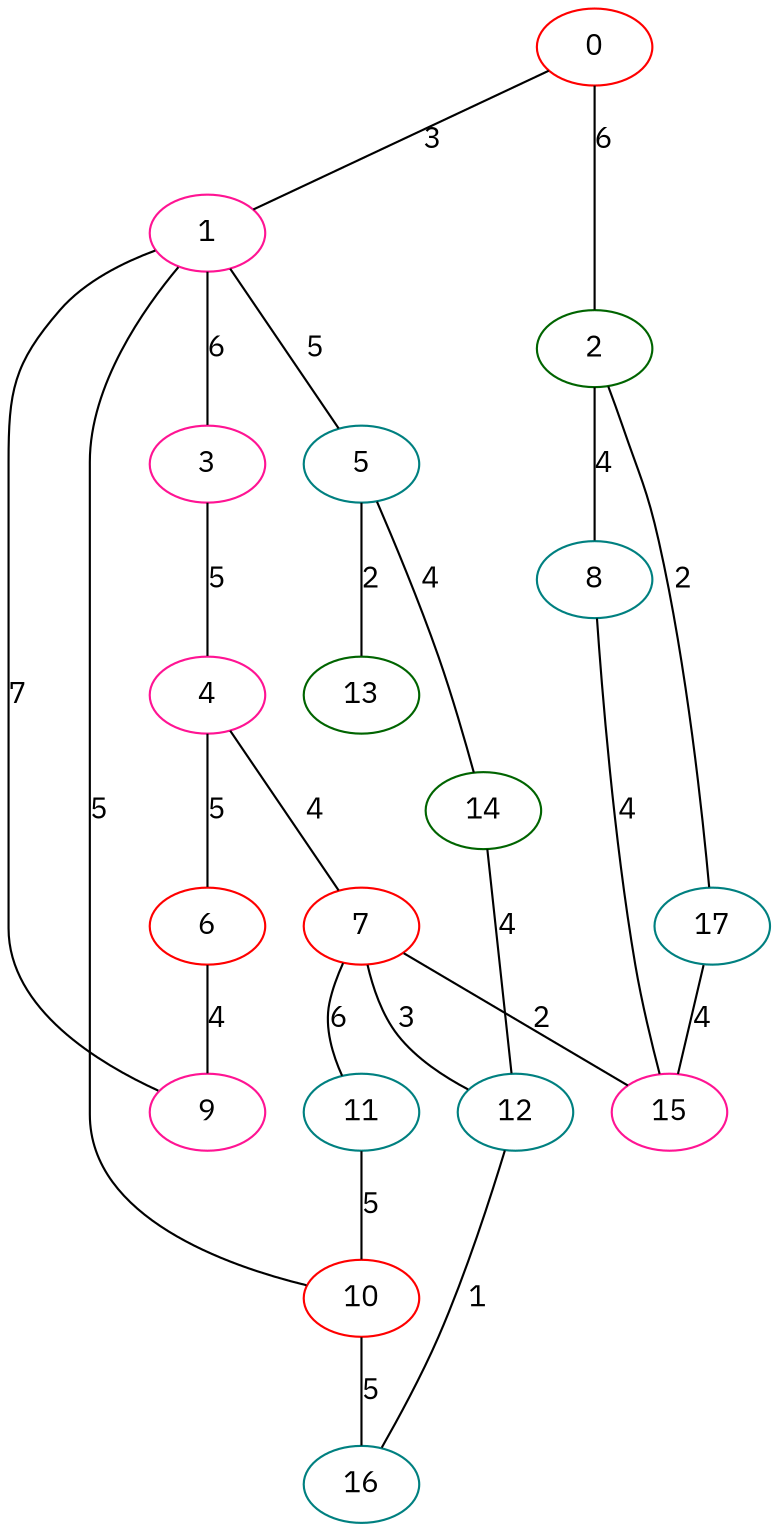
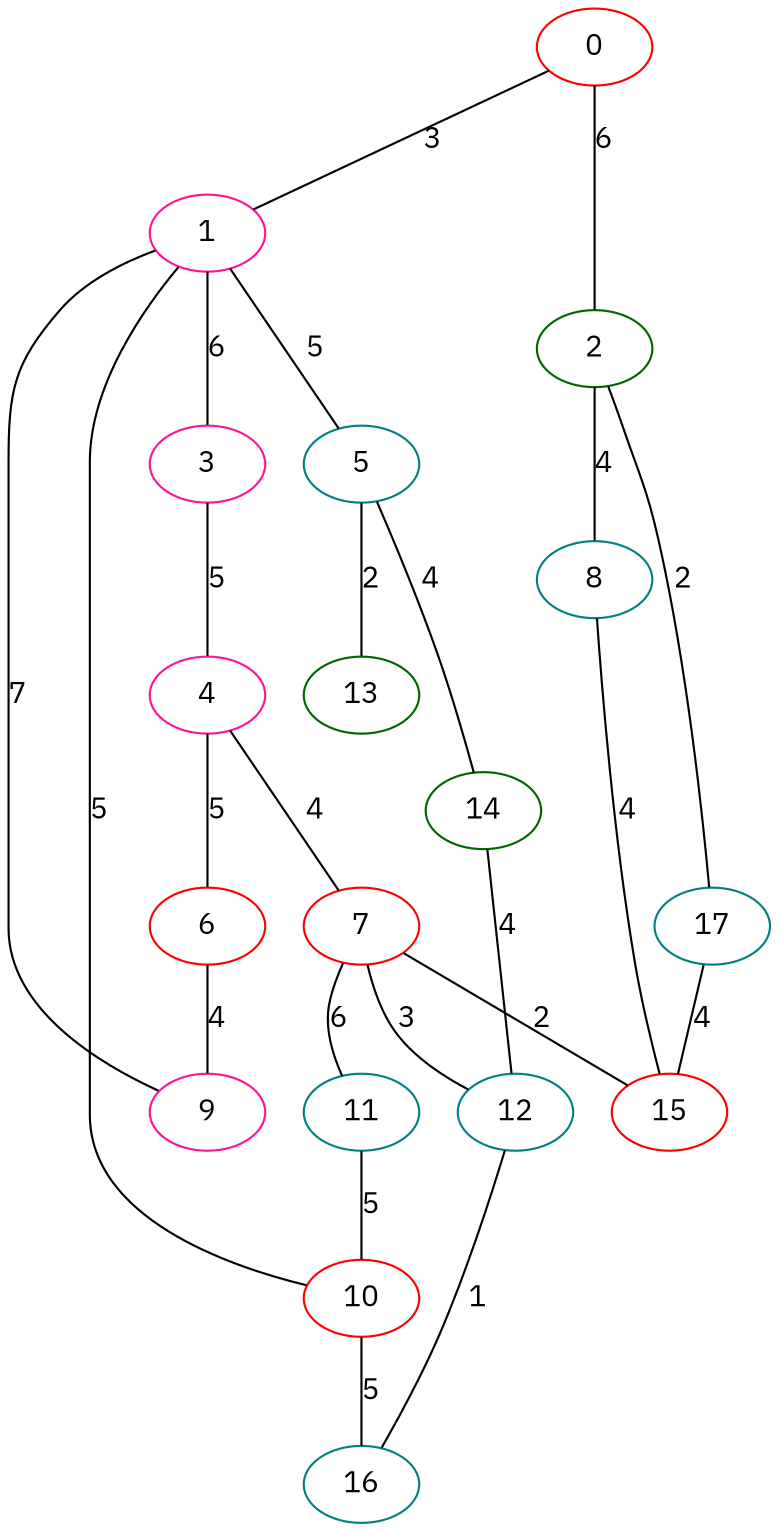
(669, 1112) -> (669, 1112)
